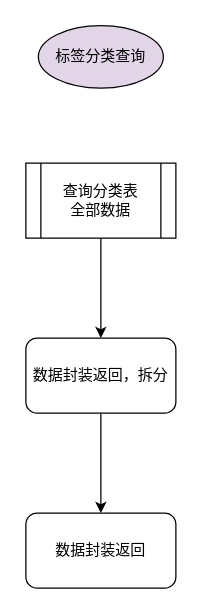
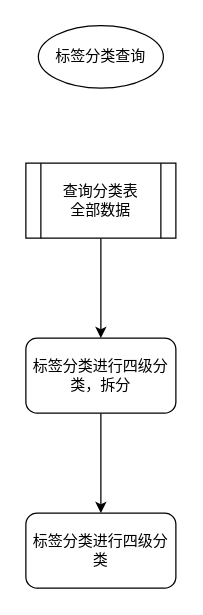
(101, 57) -> (101, 57)
(101, 376) -> (101, 376)
(101, 551) -> (101, 551)
